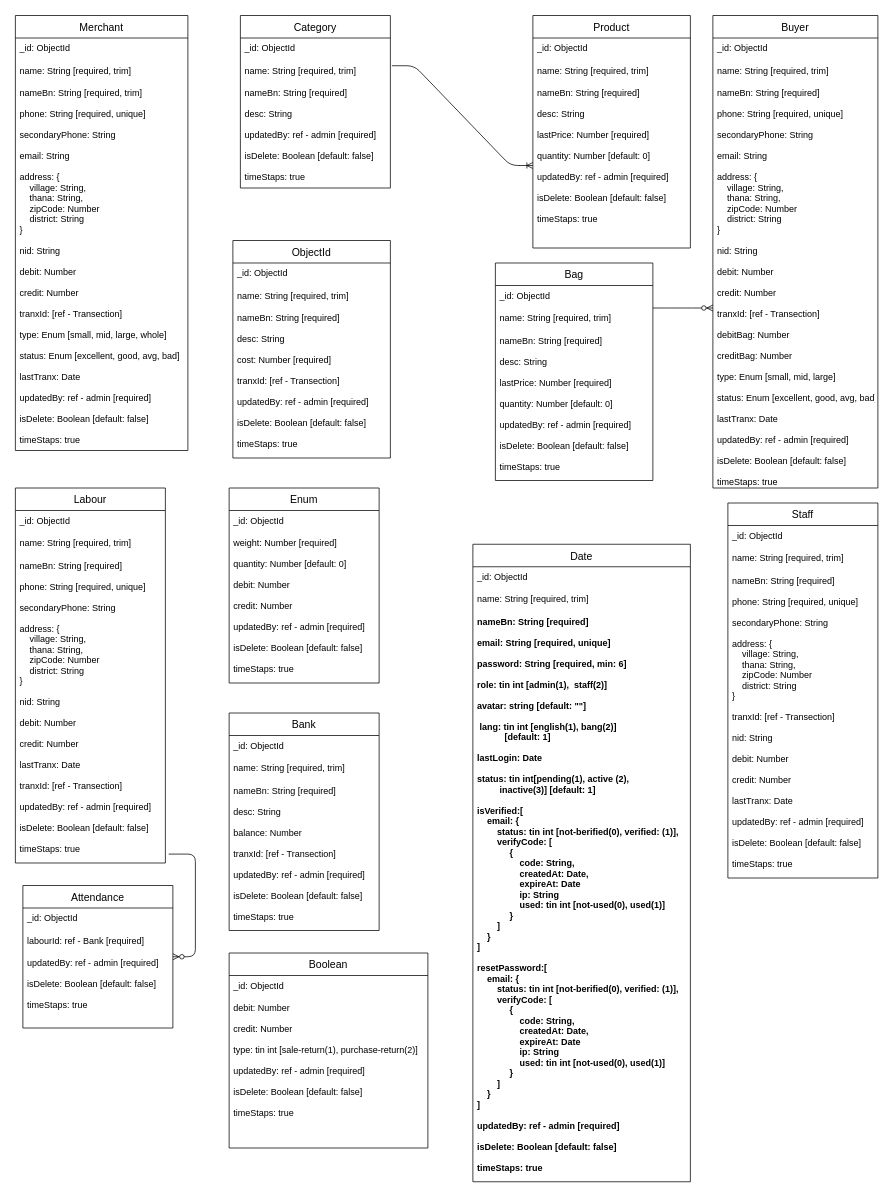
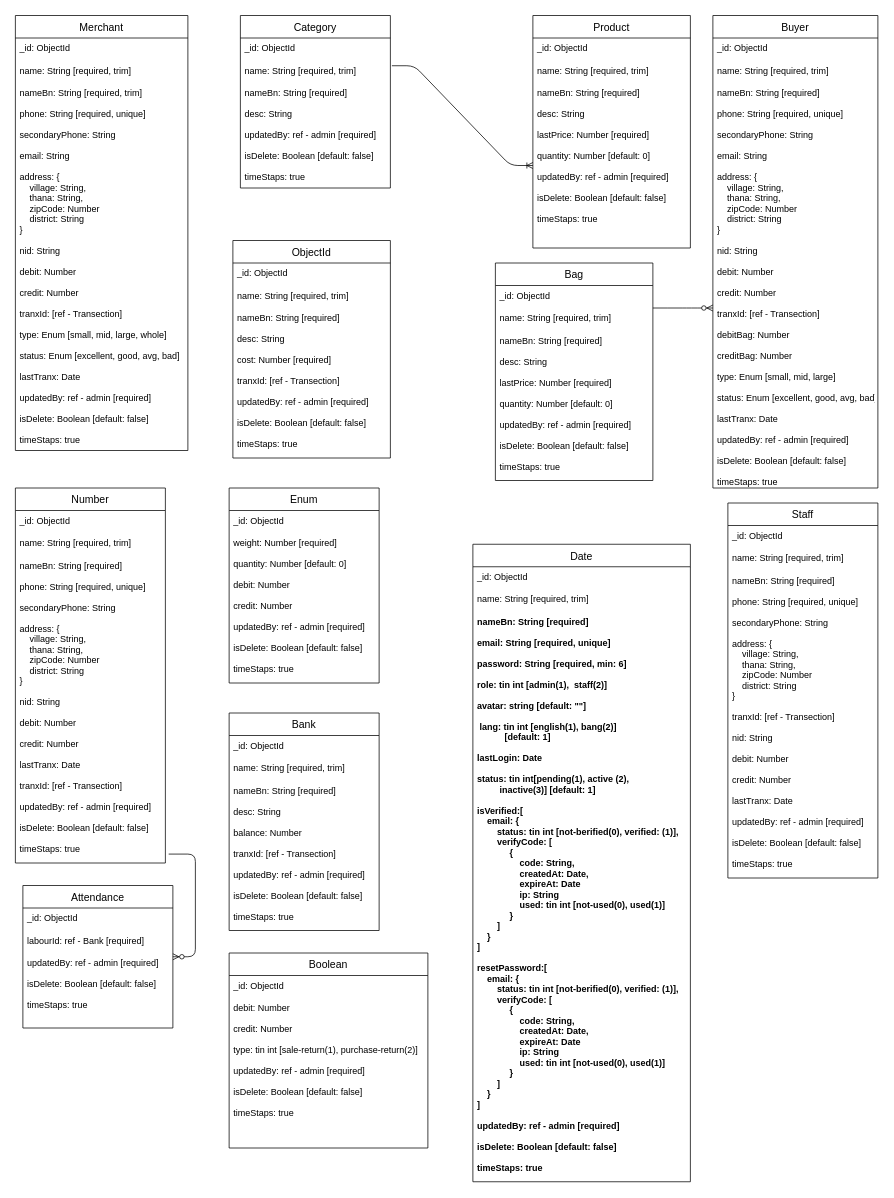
(90, 500) -> (90, 500)
